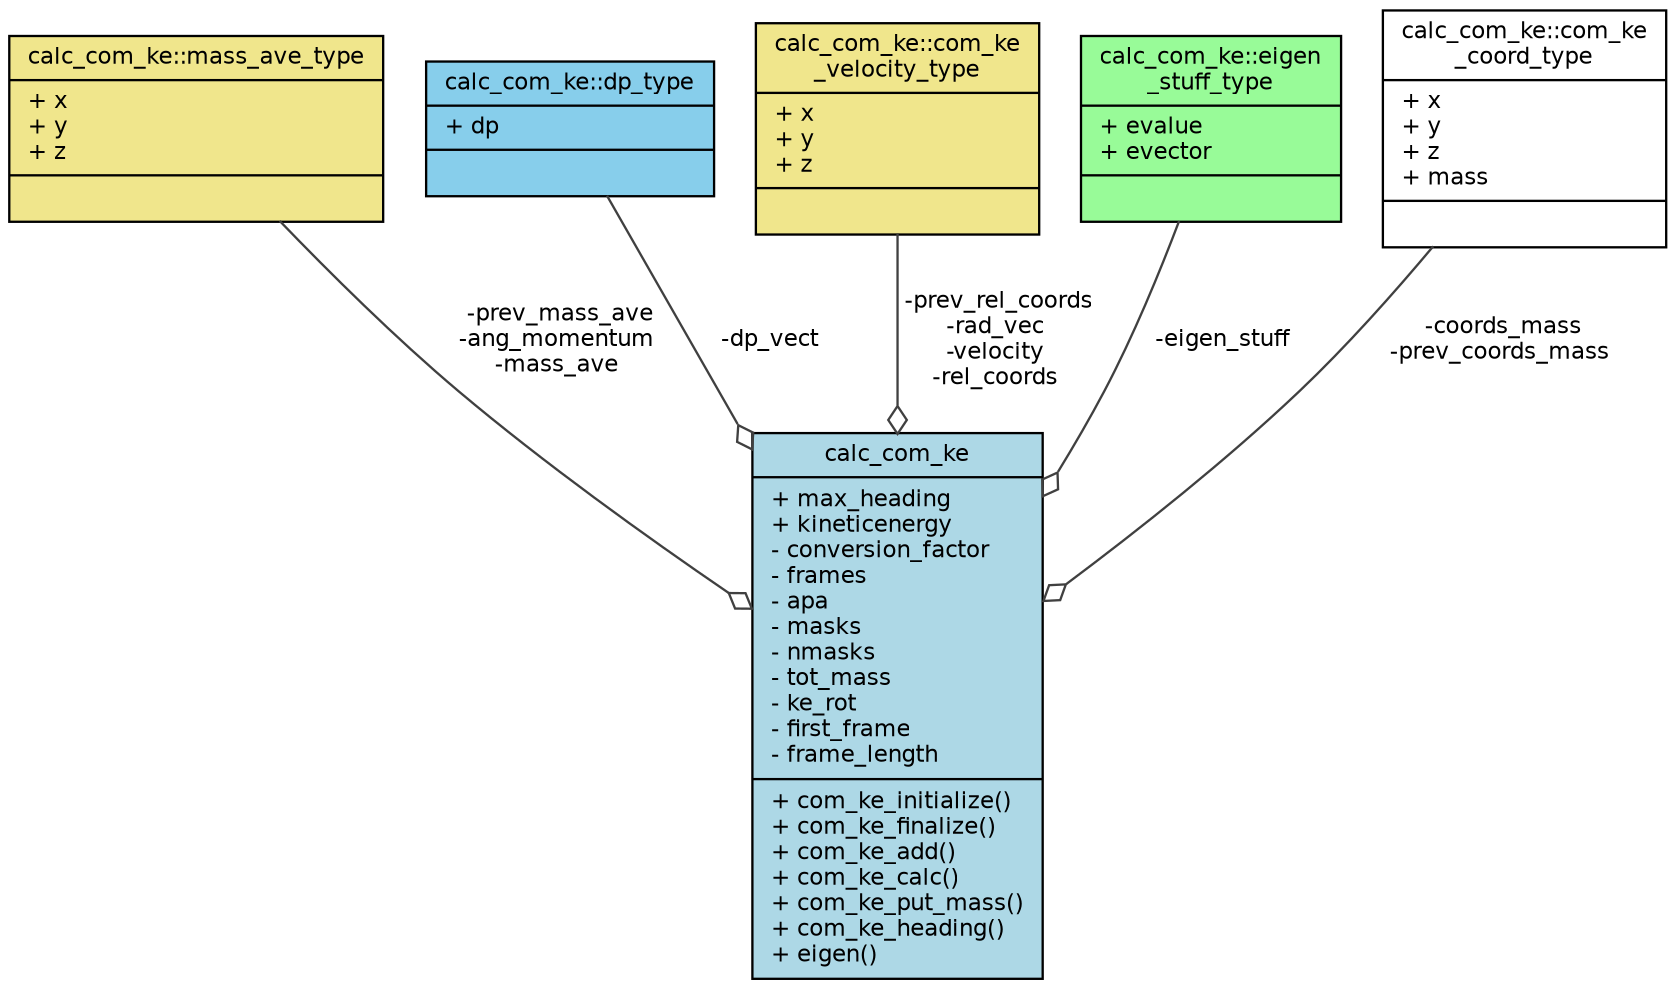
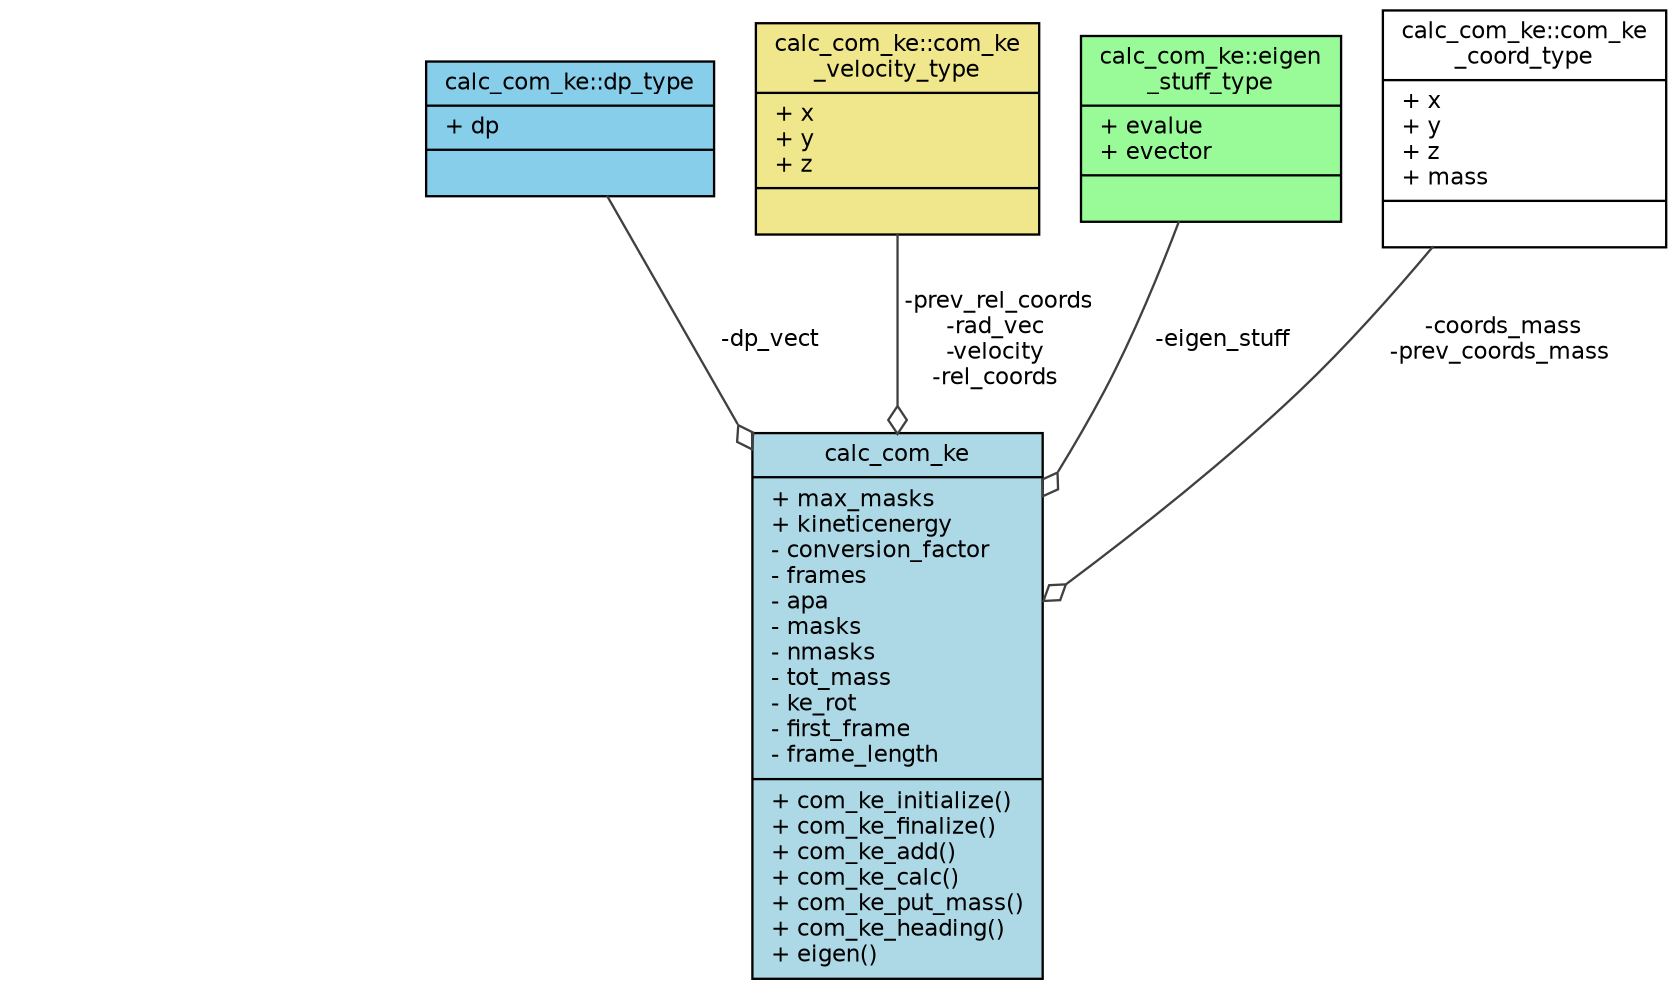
(196, 129) -> none
(862, 499) -> (853, 499)
